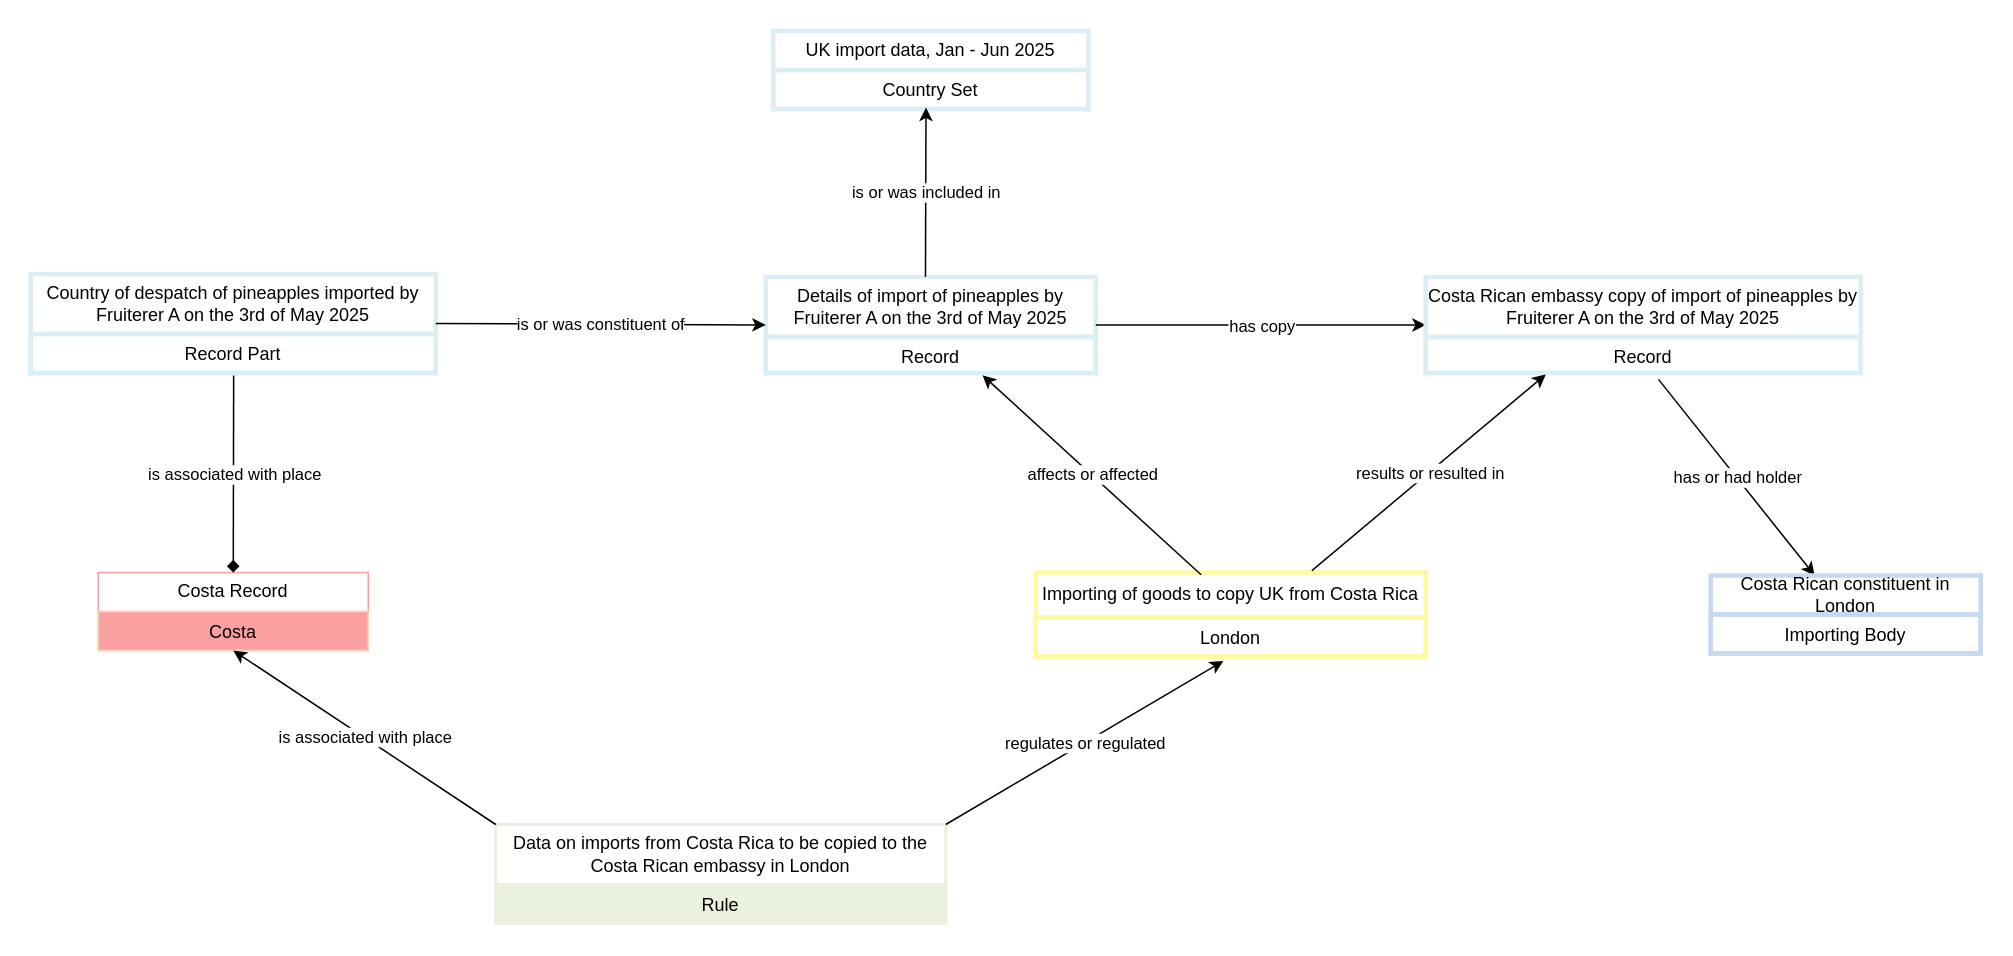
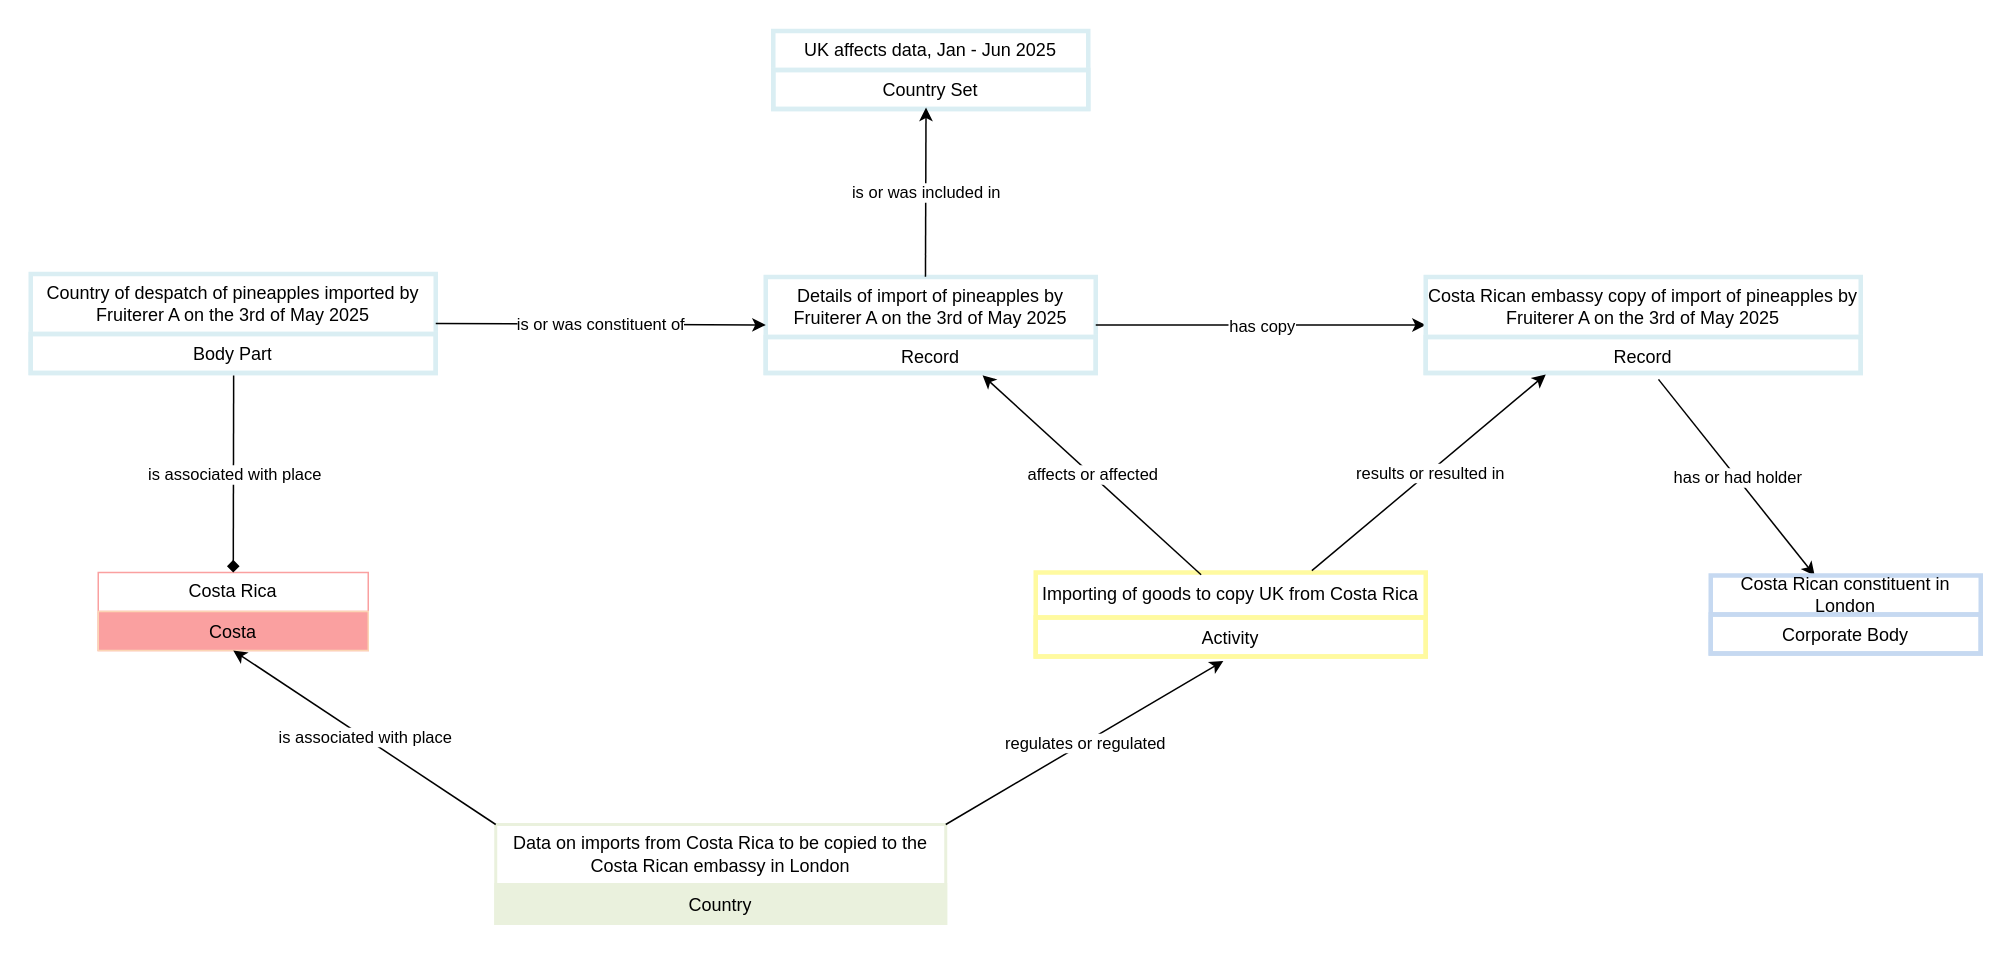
(931, 50) -> (931, 50)
(233, 355) -> (233, 355)
(233, 592) -> (233, 592)
(1846, 636) -> (1846, 636)
(1231, 639) -> (1231, 639)
(721, 906) -> (721, 906)
